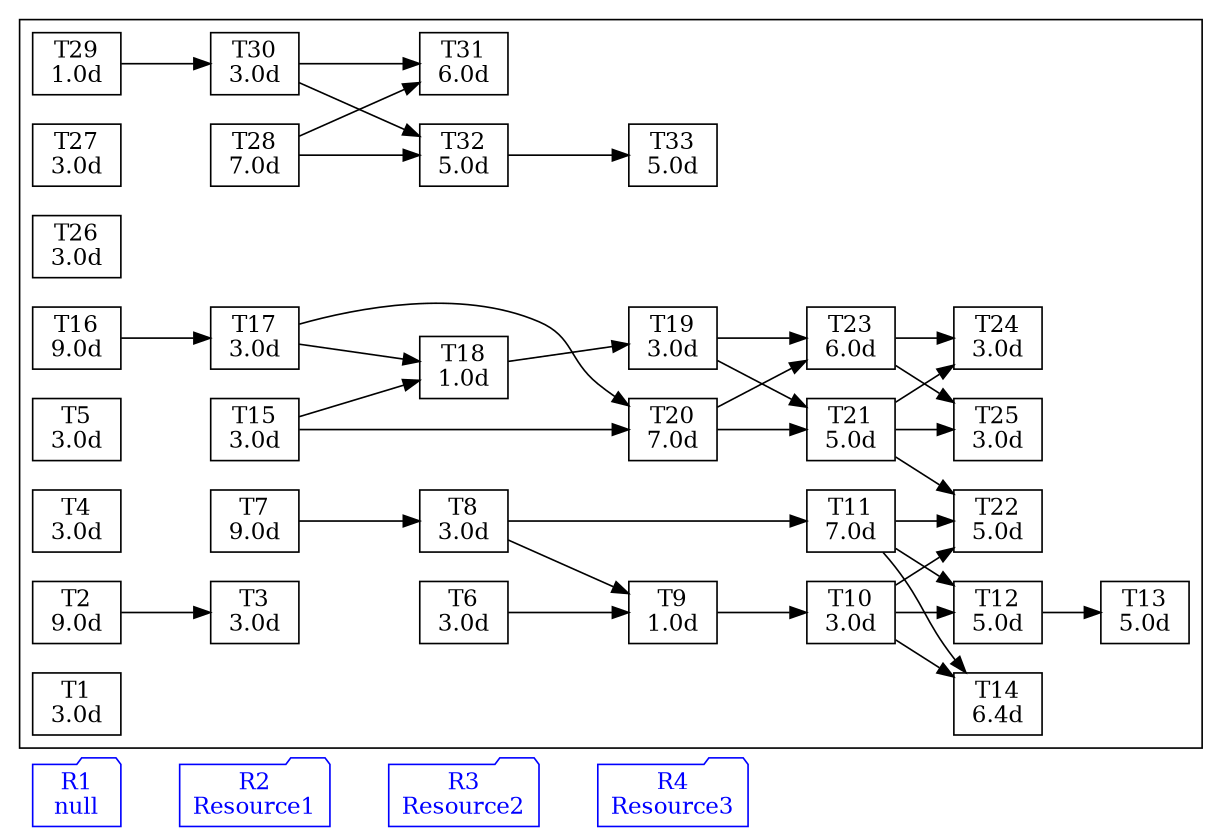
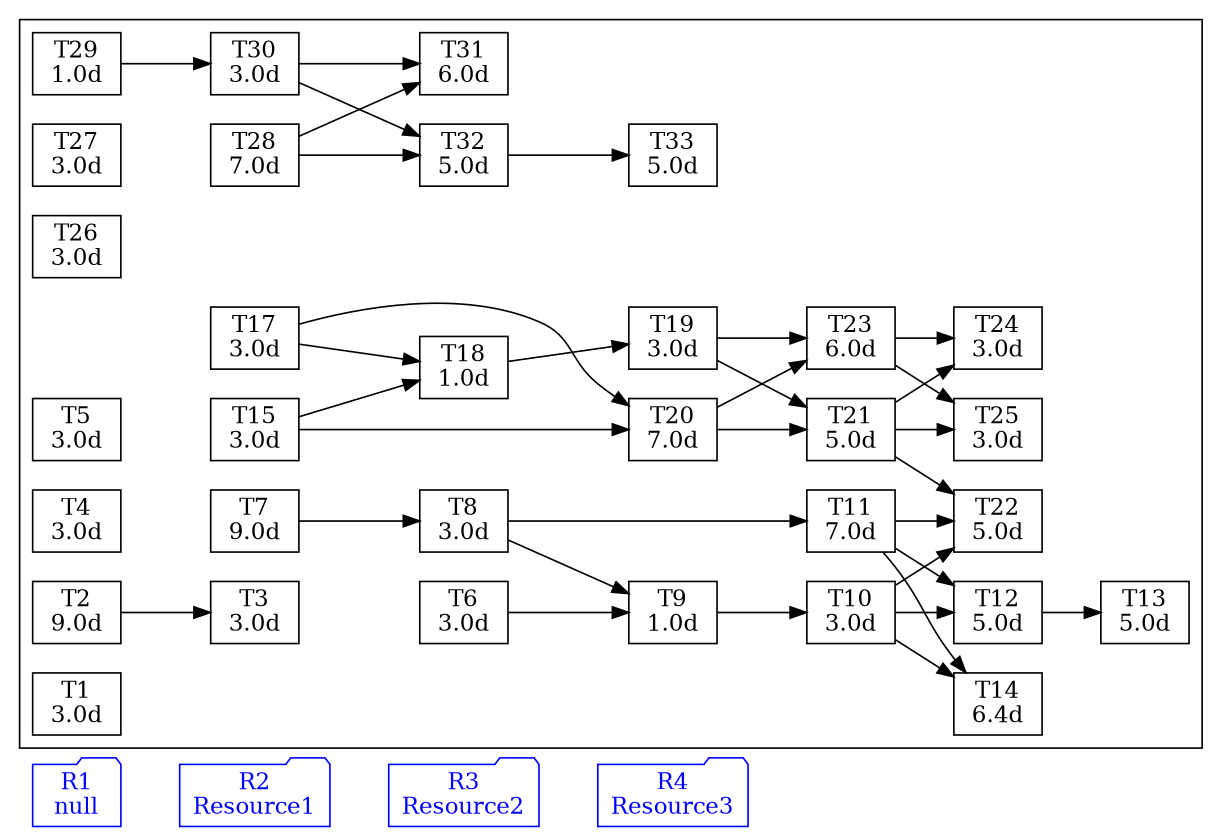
(77, 338) -> none
